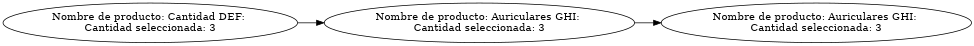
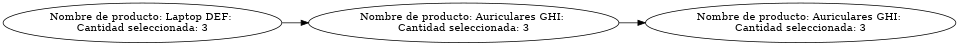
(150, 23) -> (142, 23)
